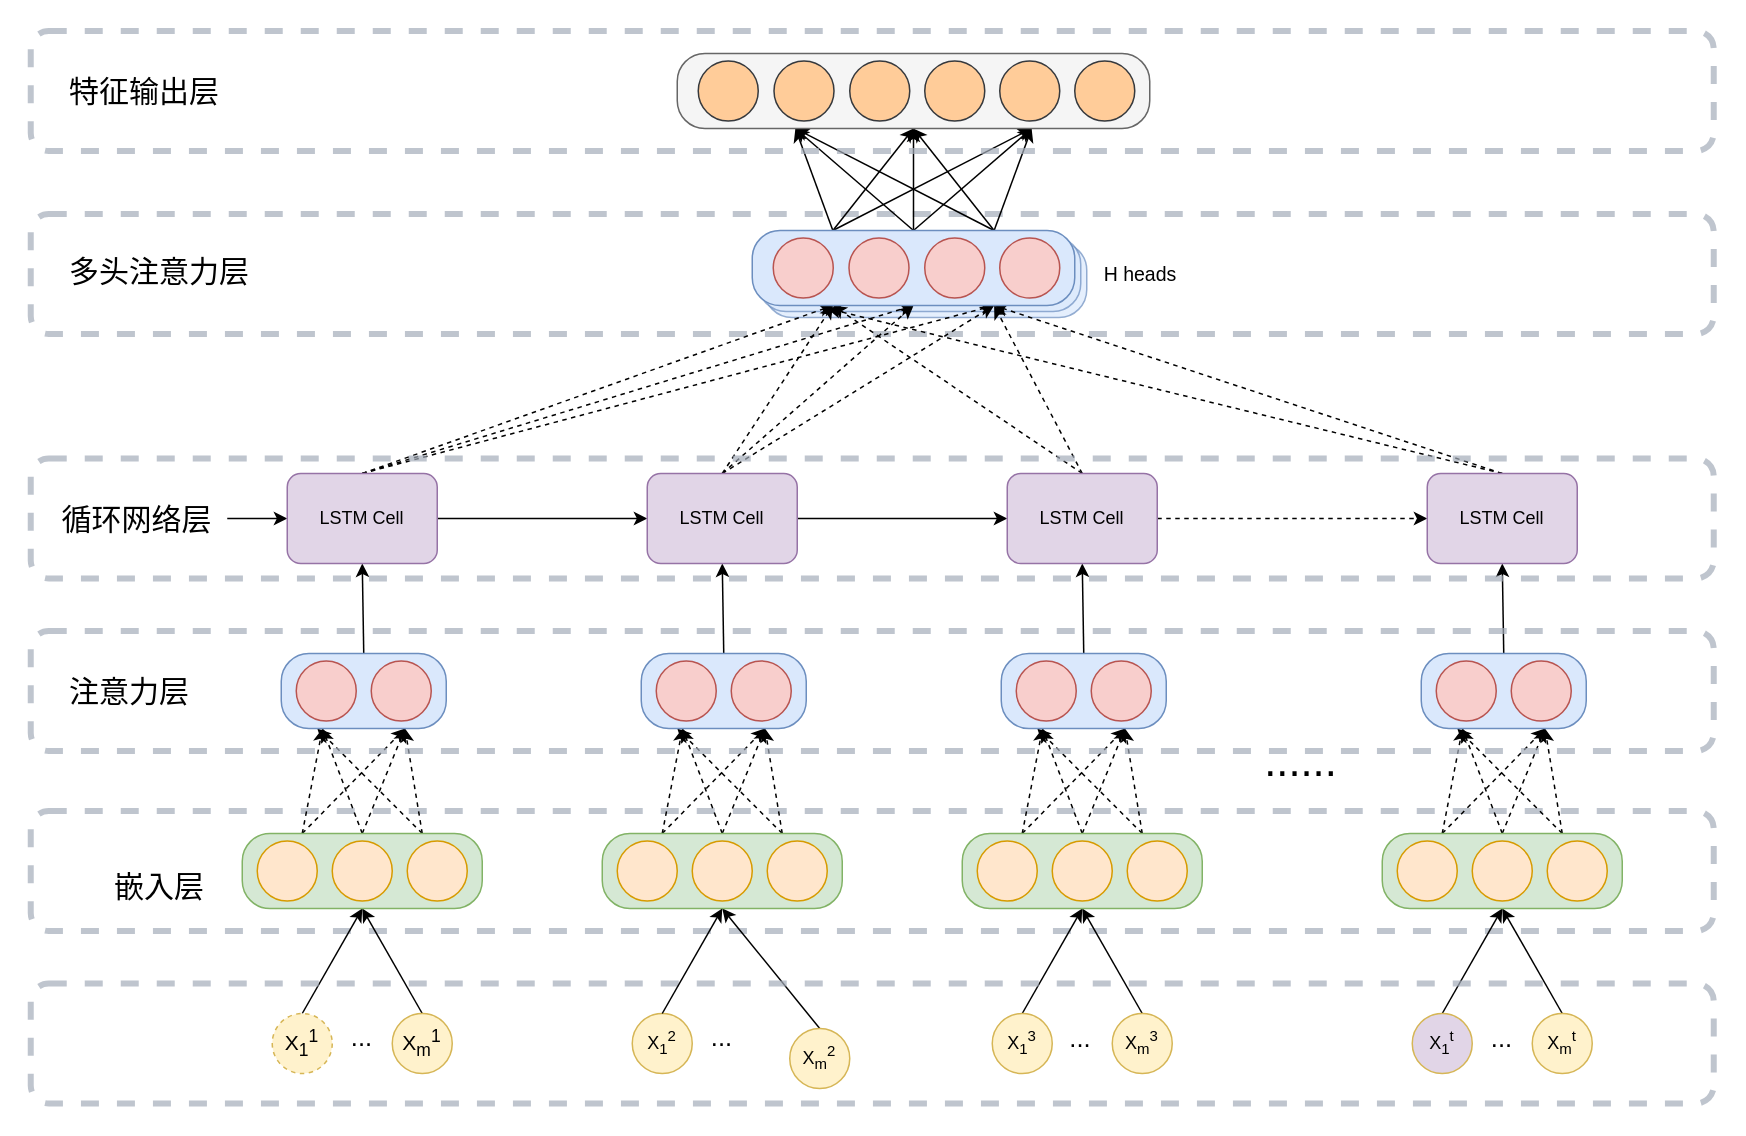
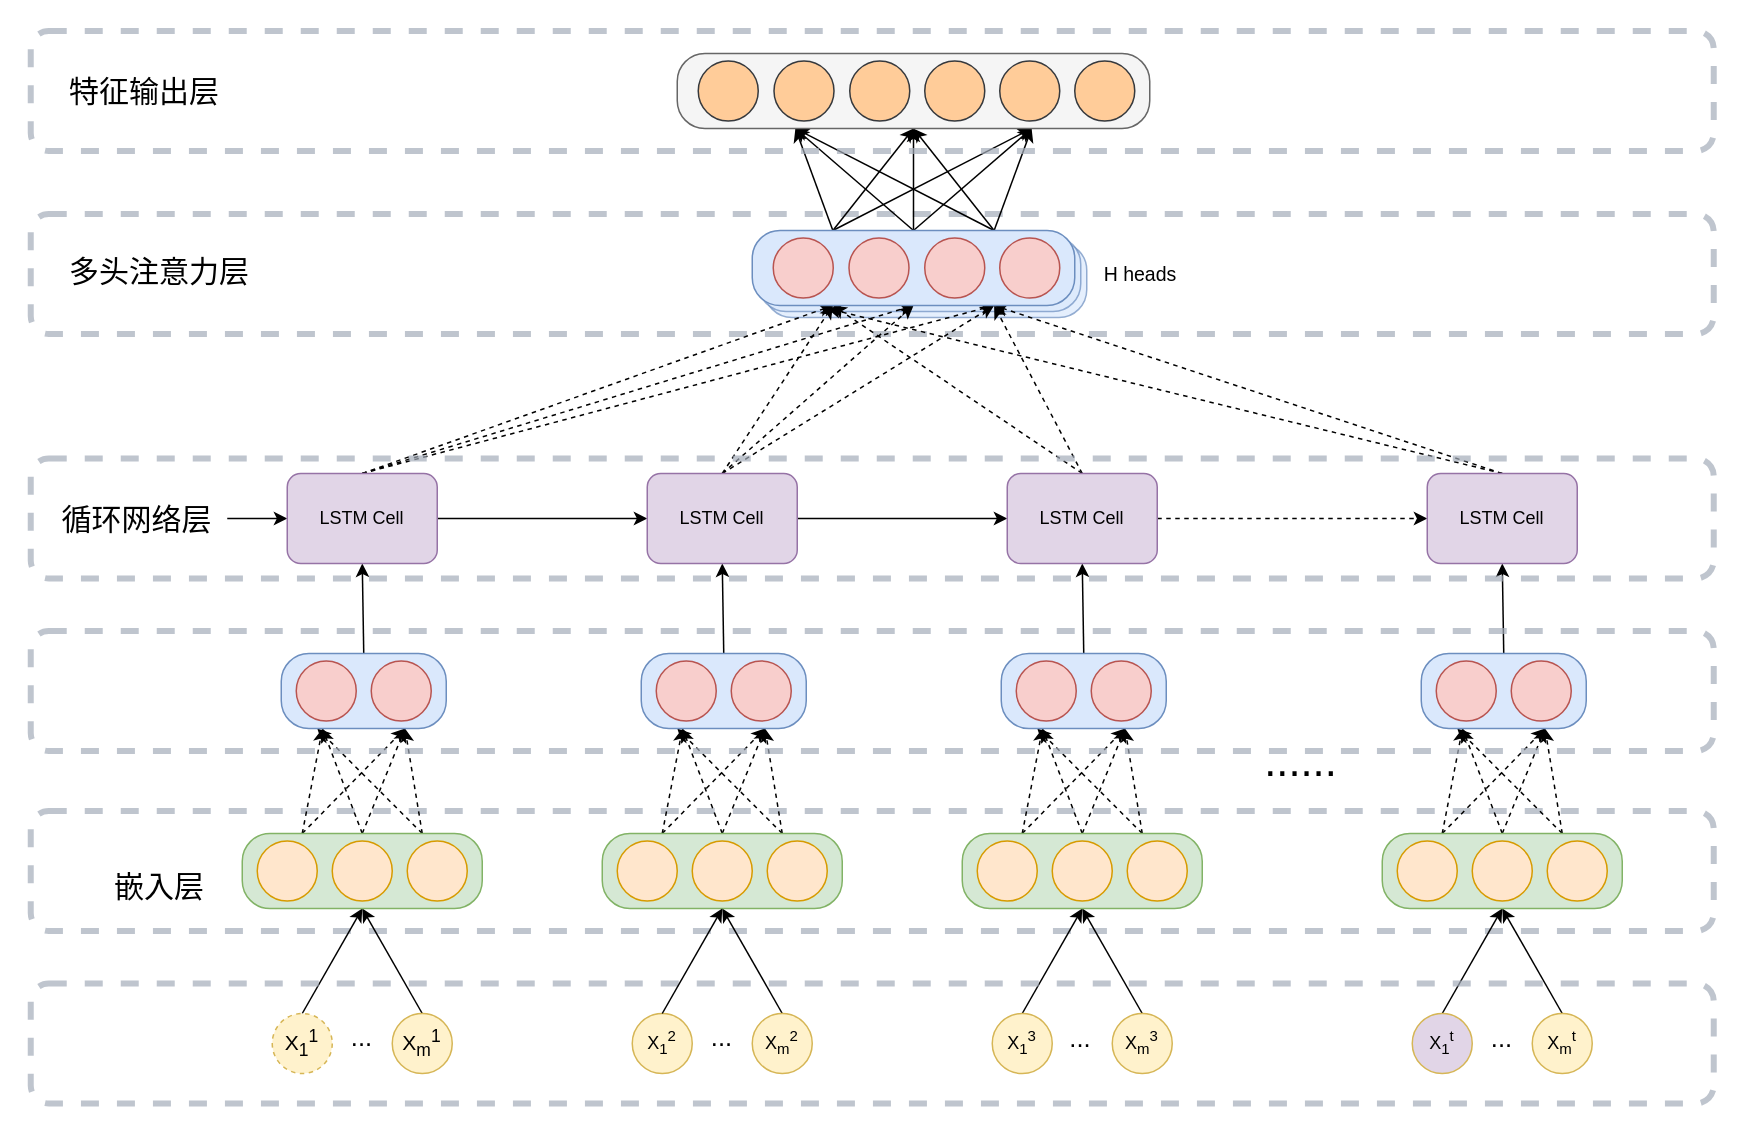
(130, 691) -> none
(820, 1058) -> (782, 1043)
